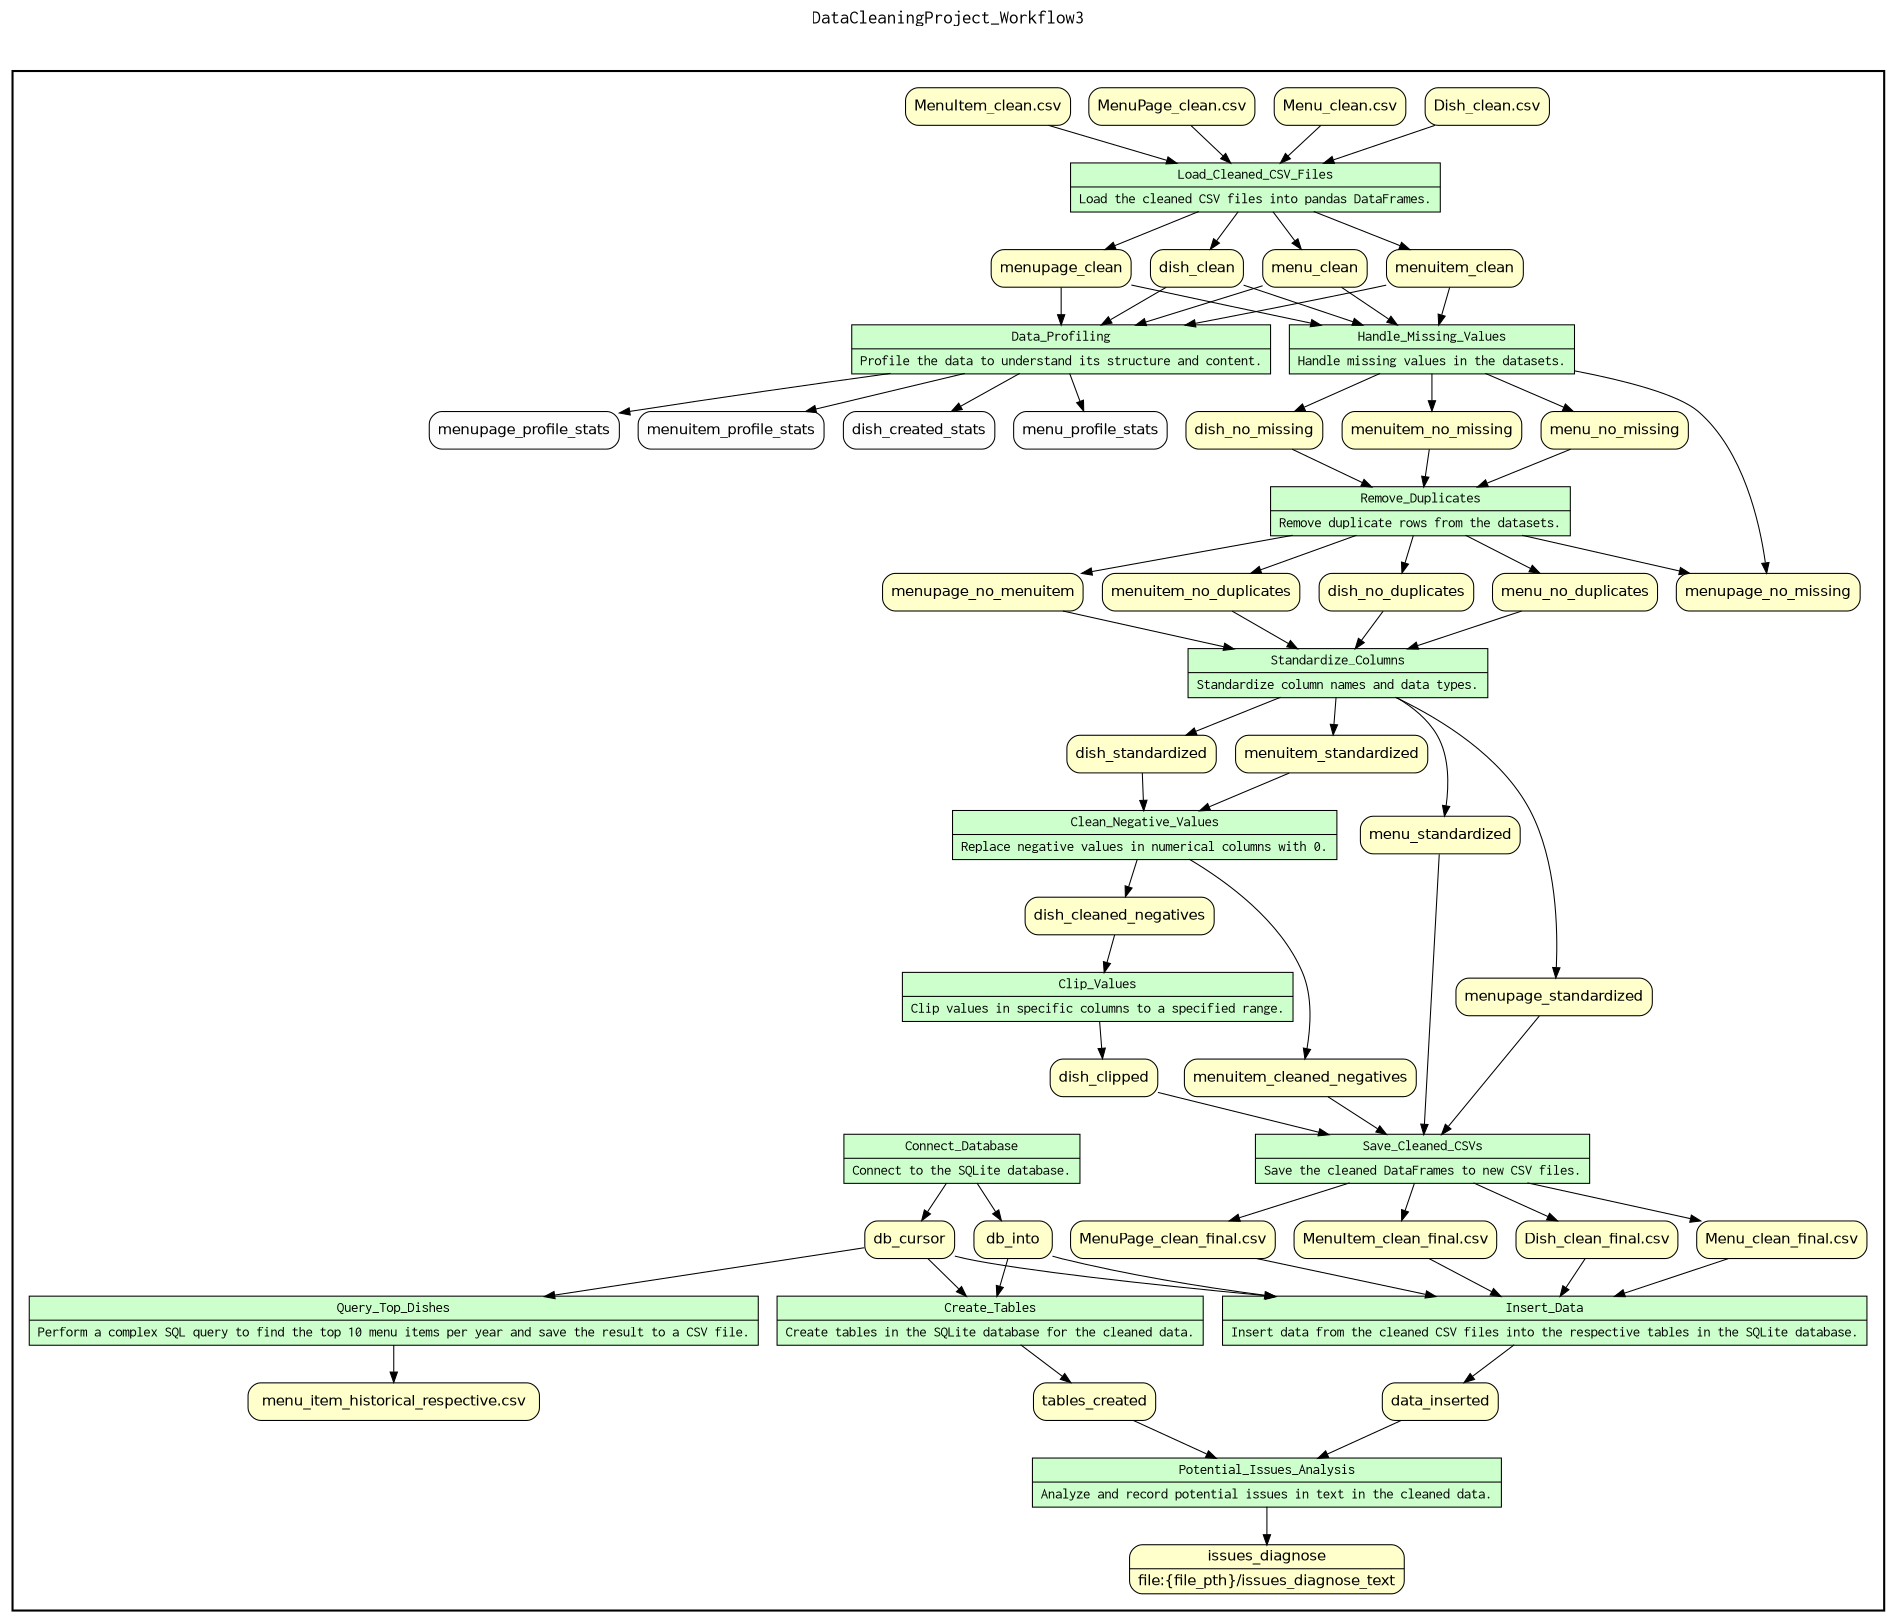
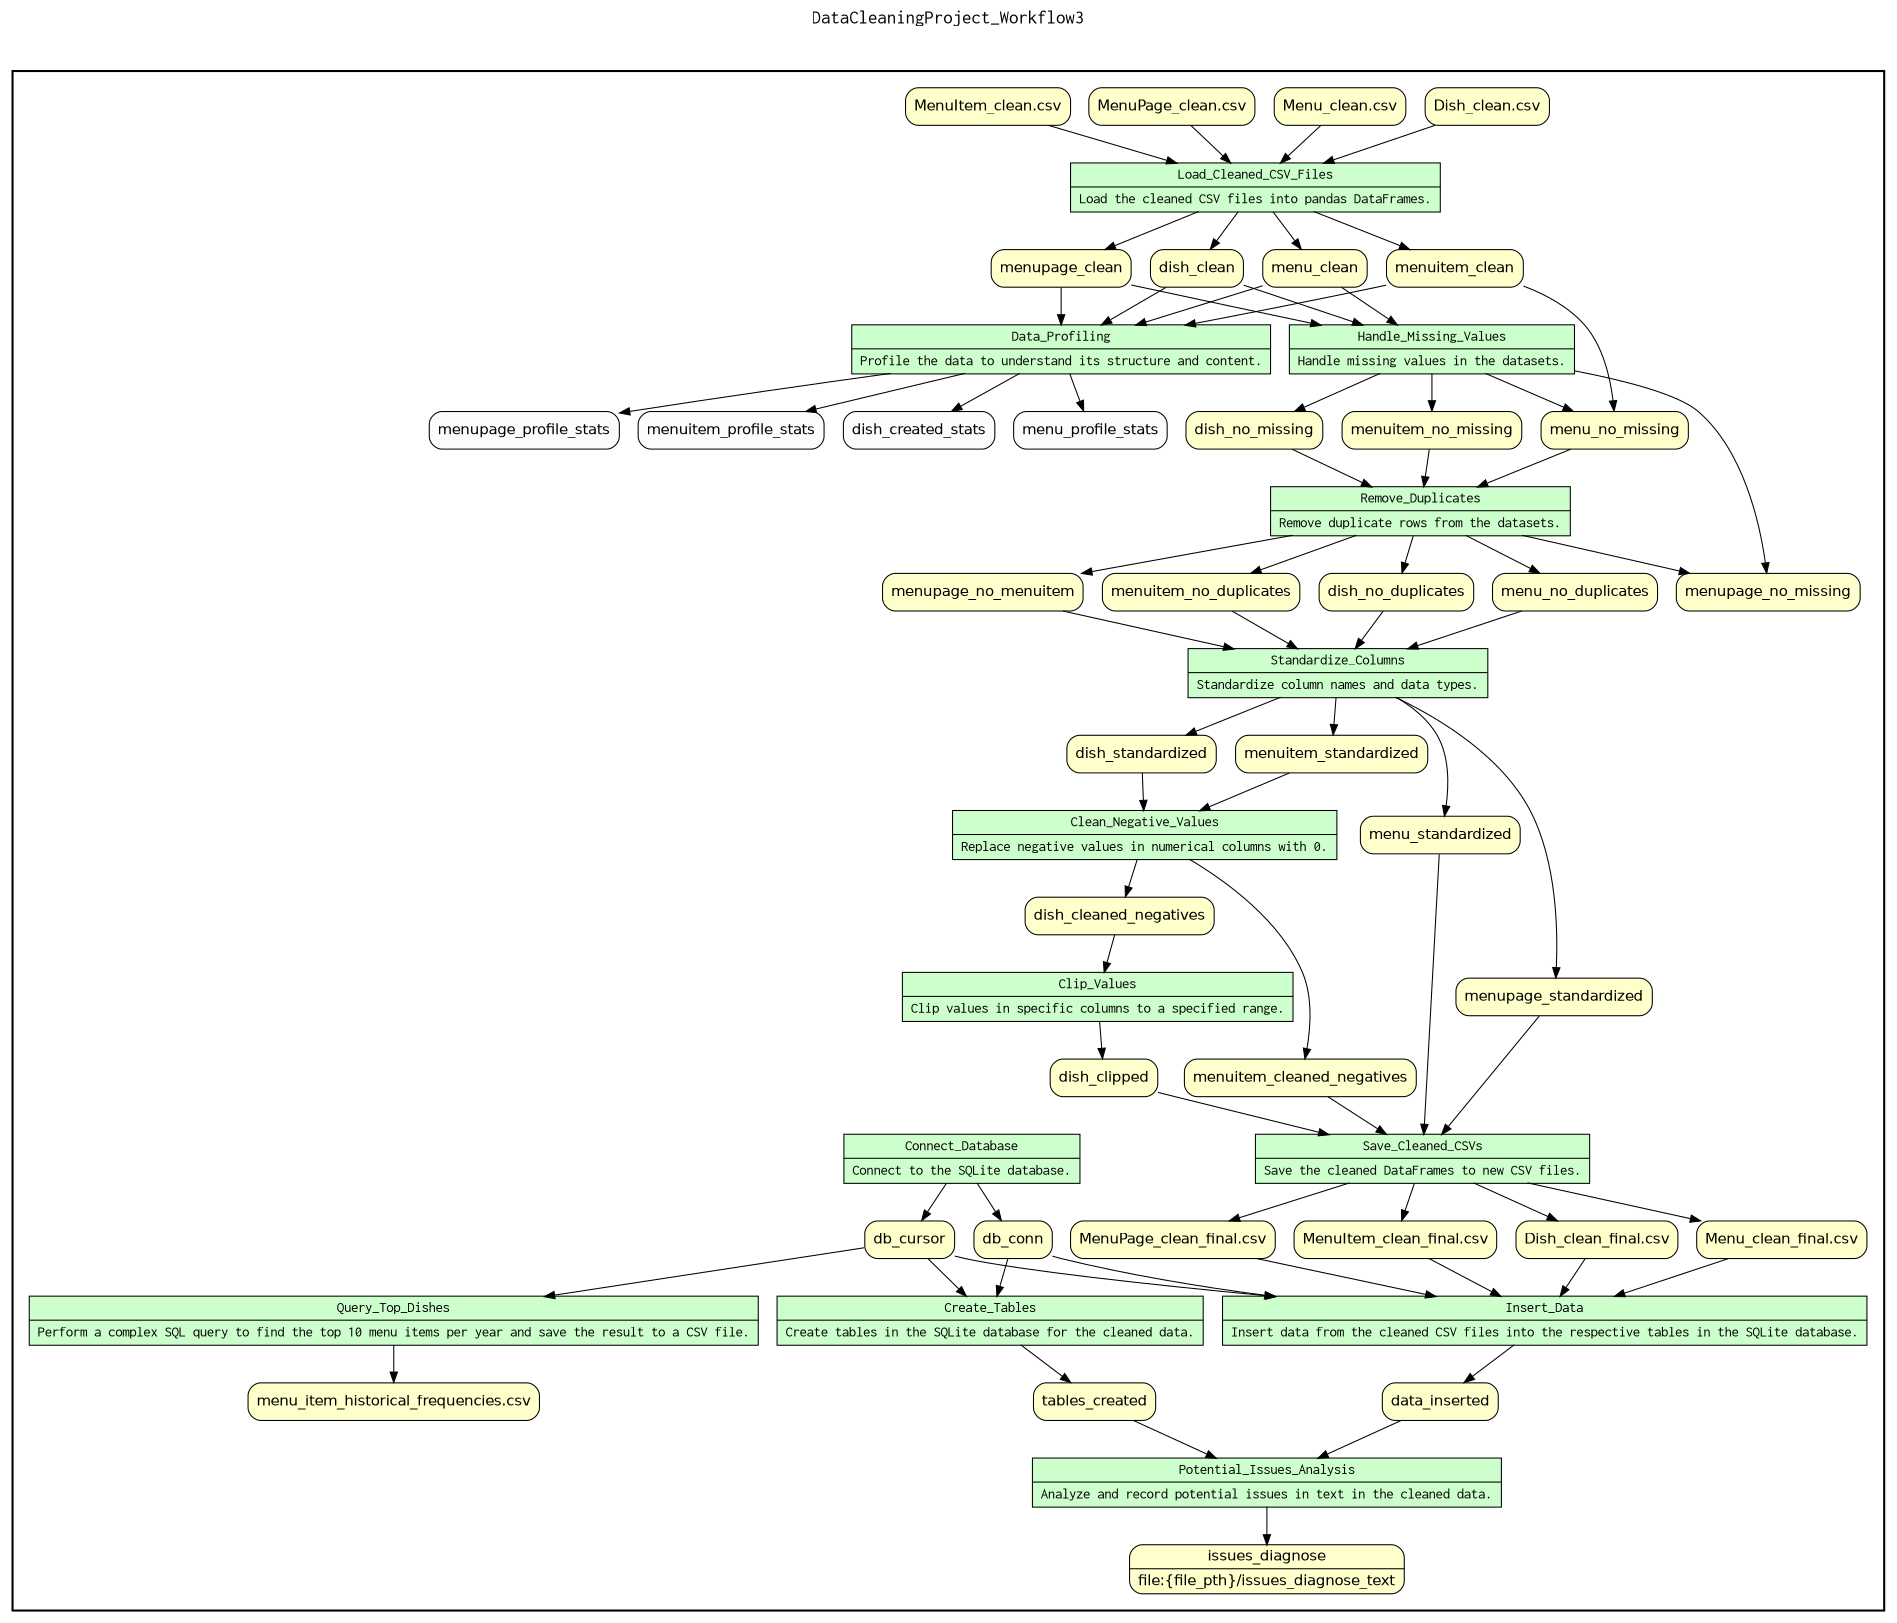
(1446, 301) -> (1587, 329)
(1013, 1240) -> (1013, 1240)
(394, 1402) -> (394, 1402)
